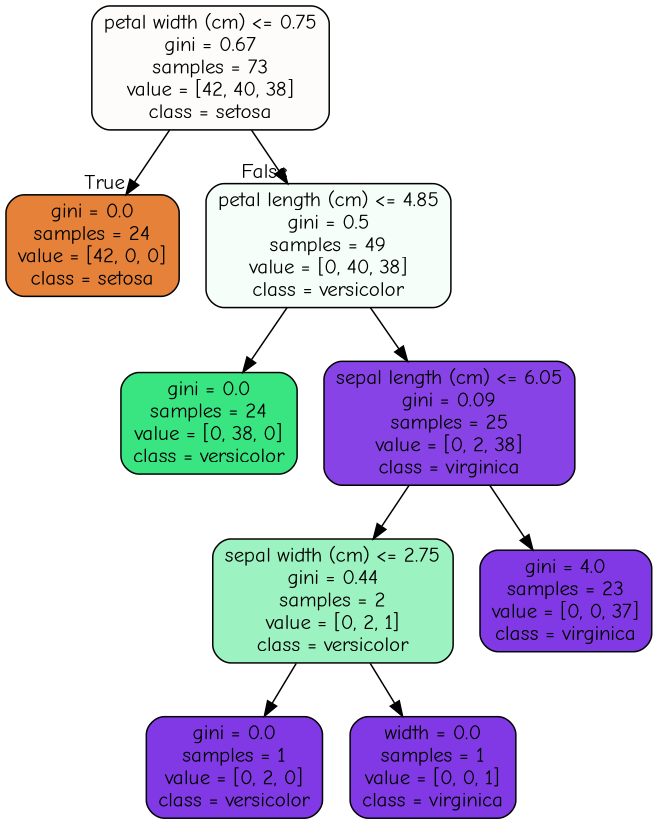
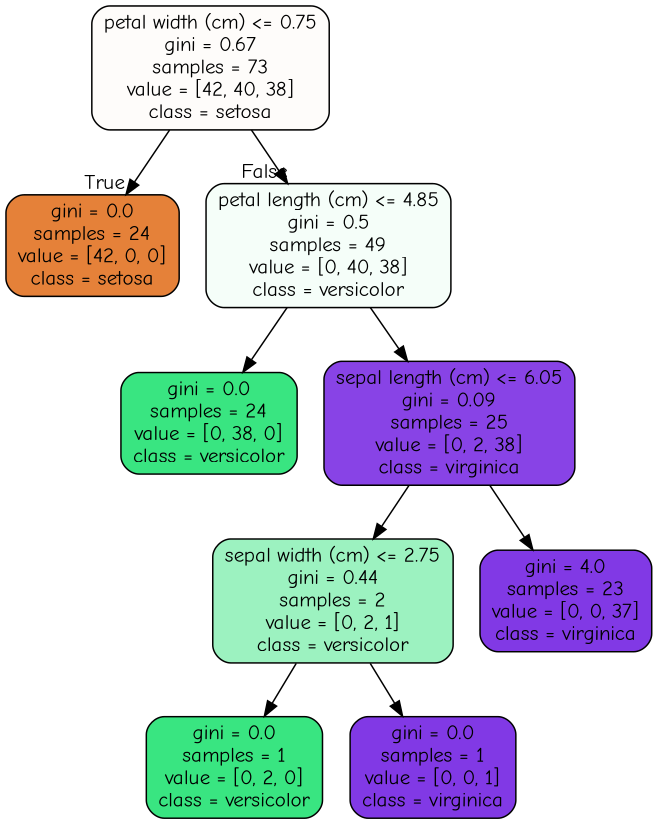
(234, 767) -> (234, 767)
(433, 767) -> (433, 767)
